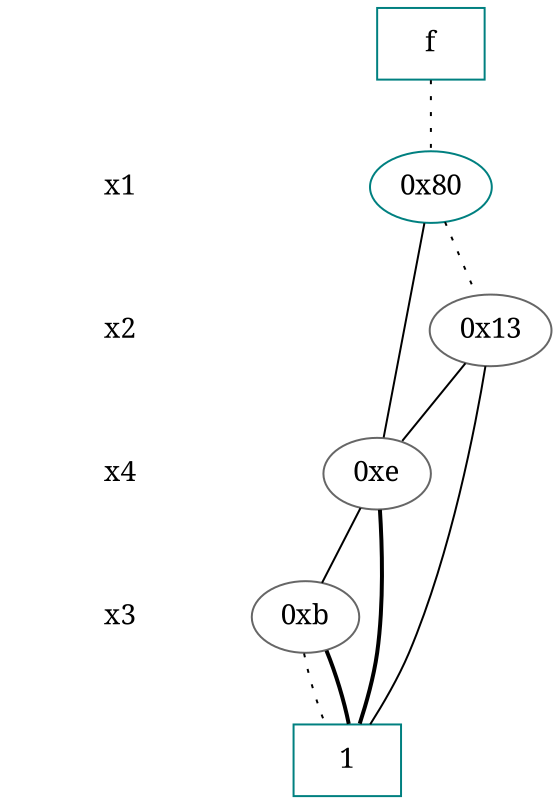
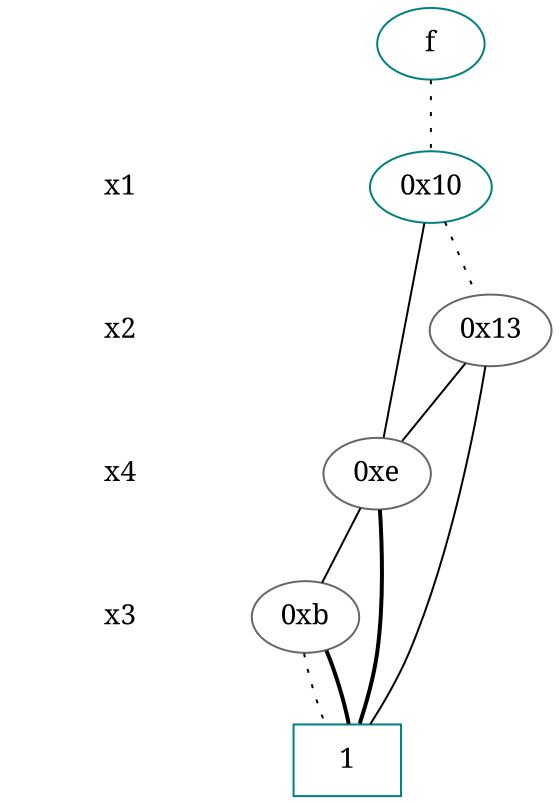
(431, 44) -> (431, 44)
(431, 187) -> (431, 187)
